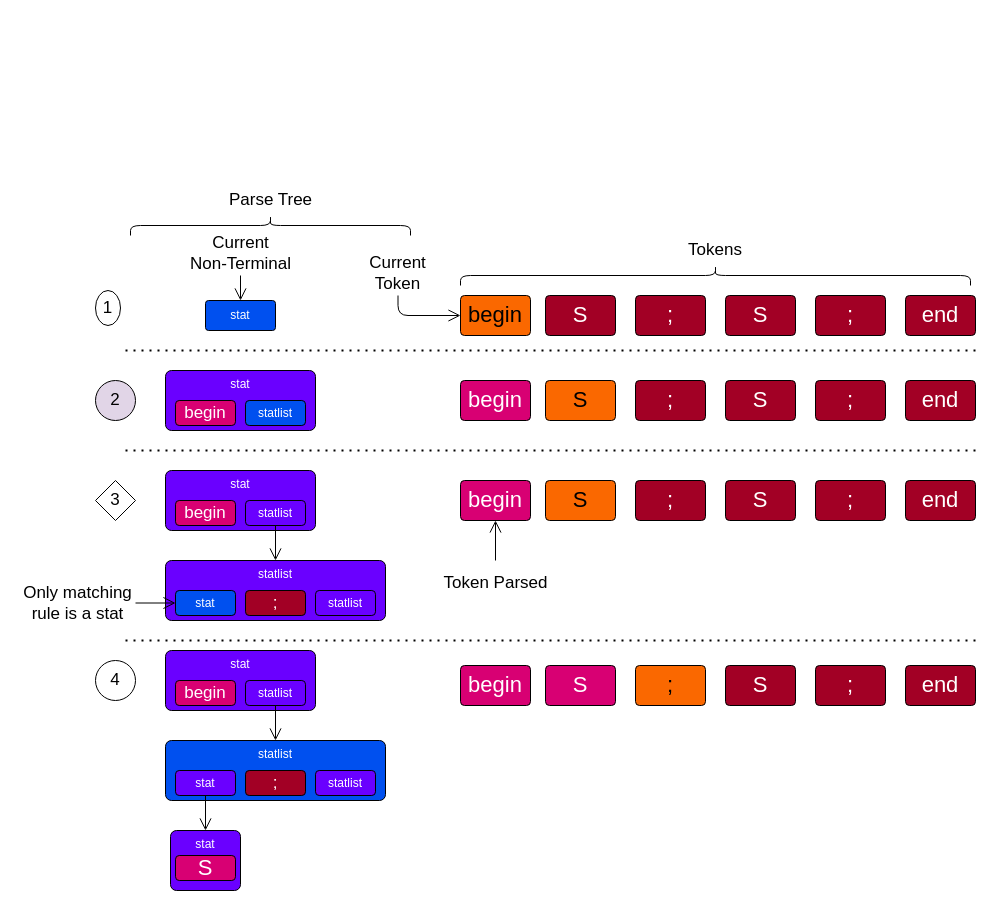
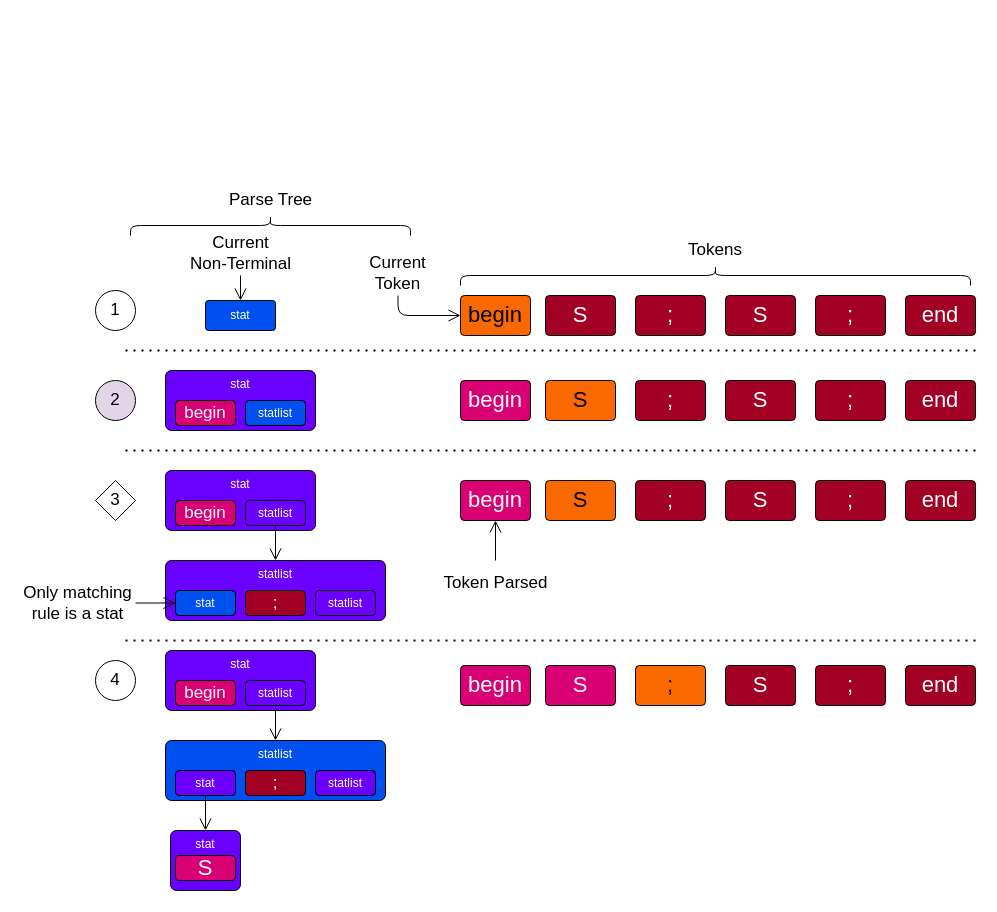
(108, 308) -> (116, 311)
